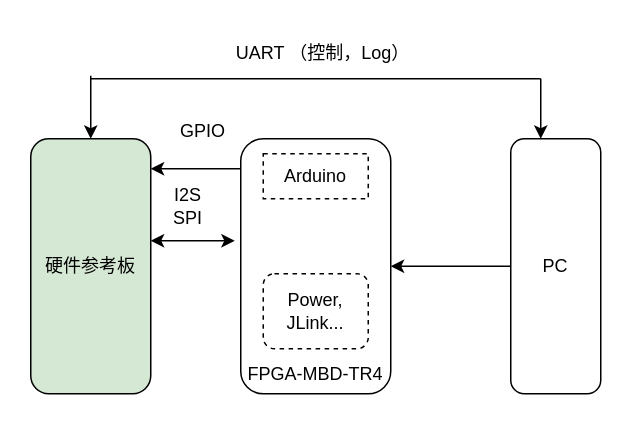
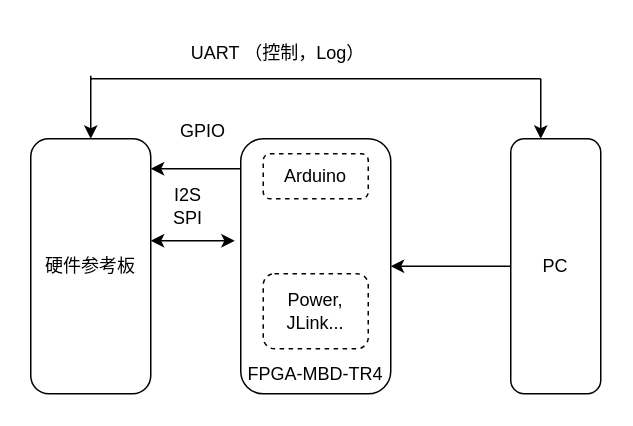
(323, 53) -> (278, 53)
(316, 176) -> (316, 176)
(91, 266) -> (91, 266)
